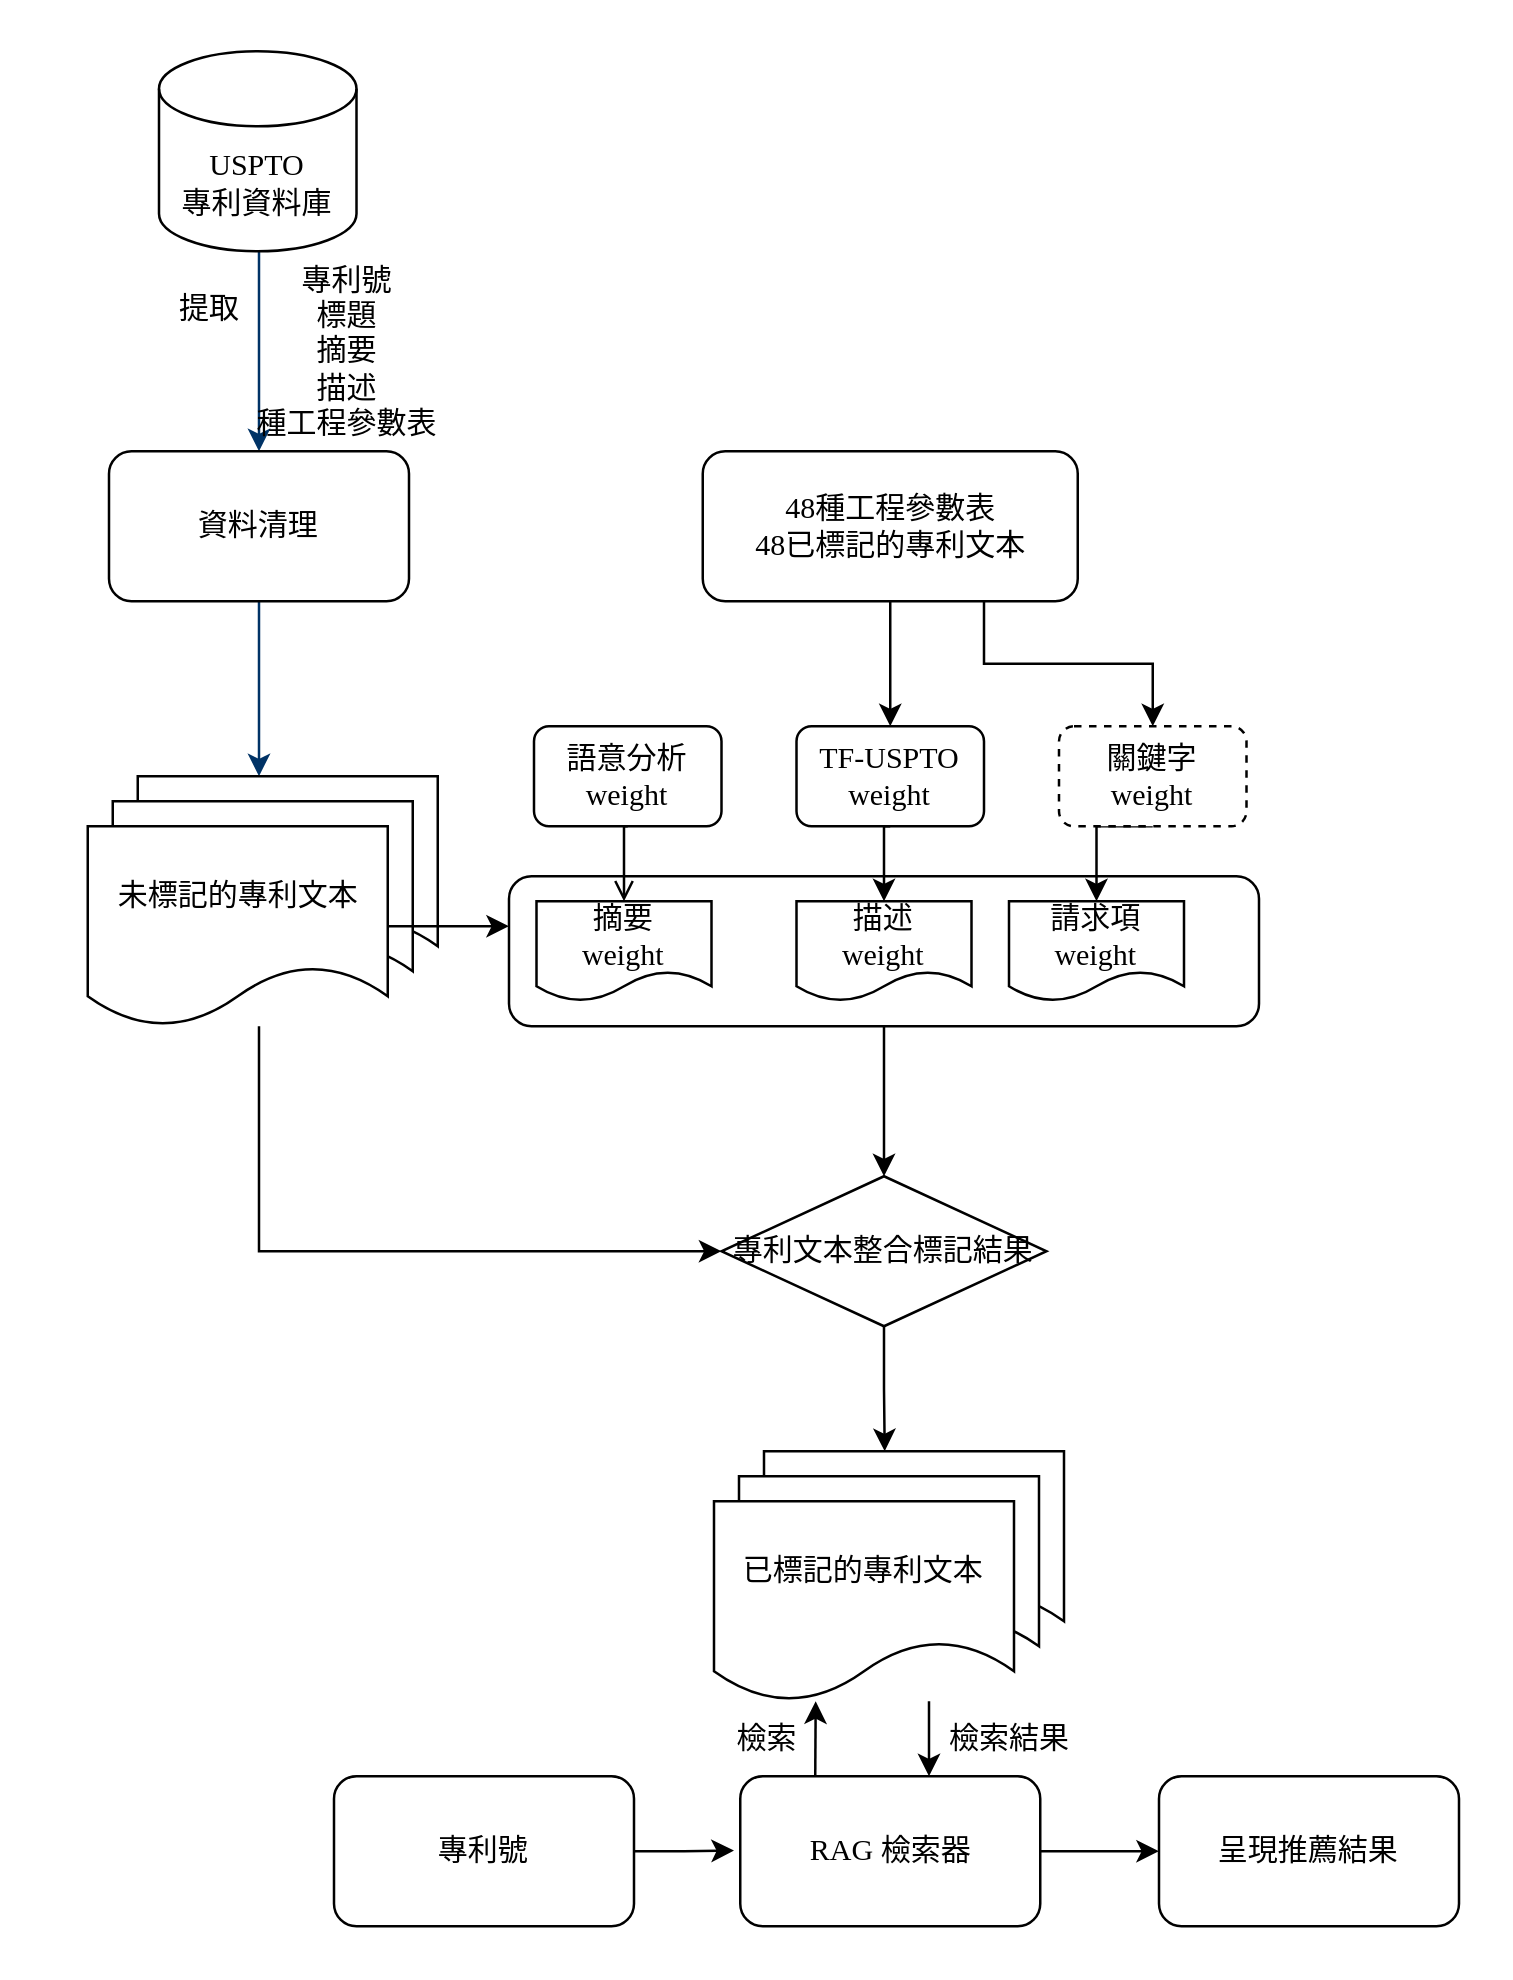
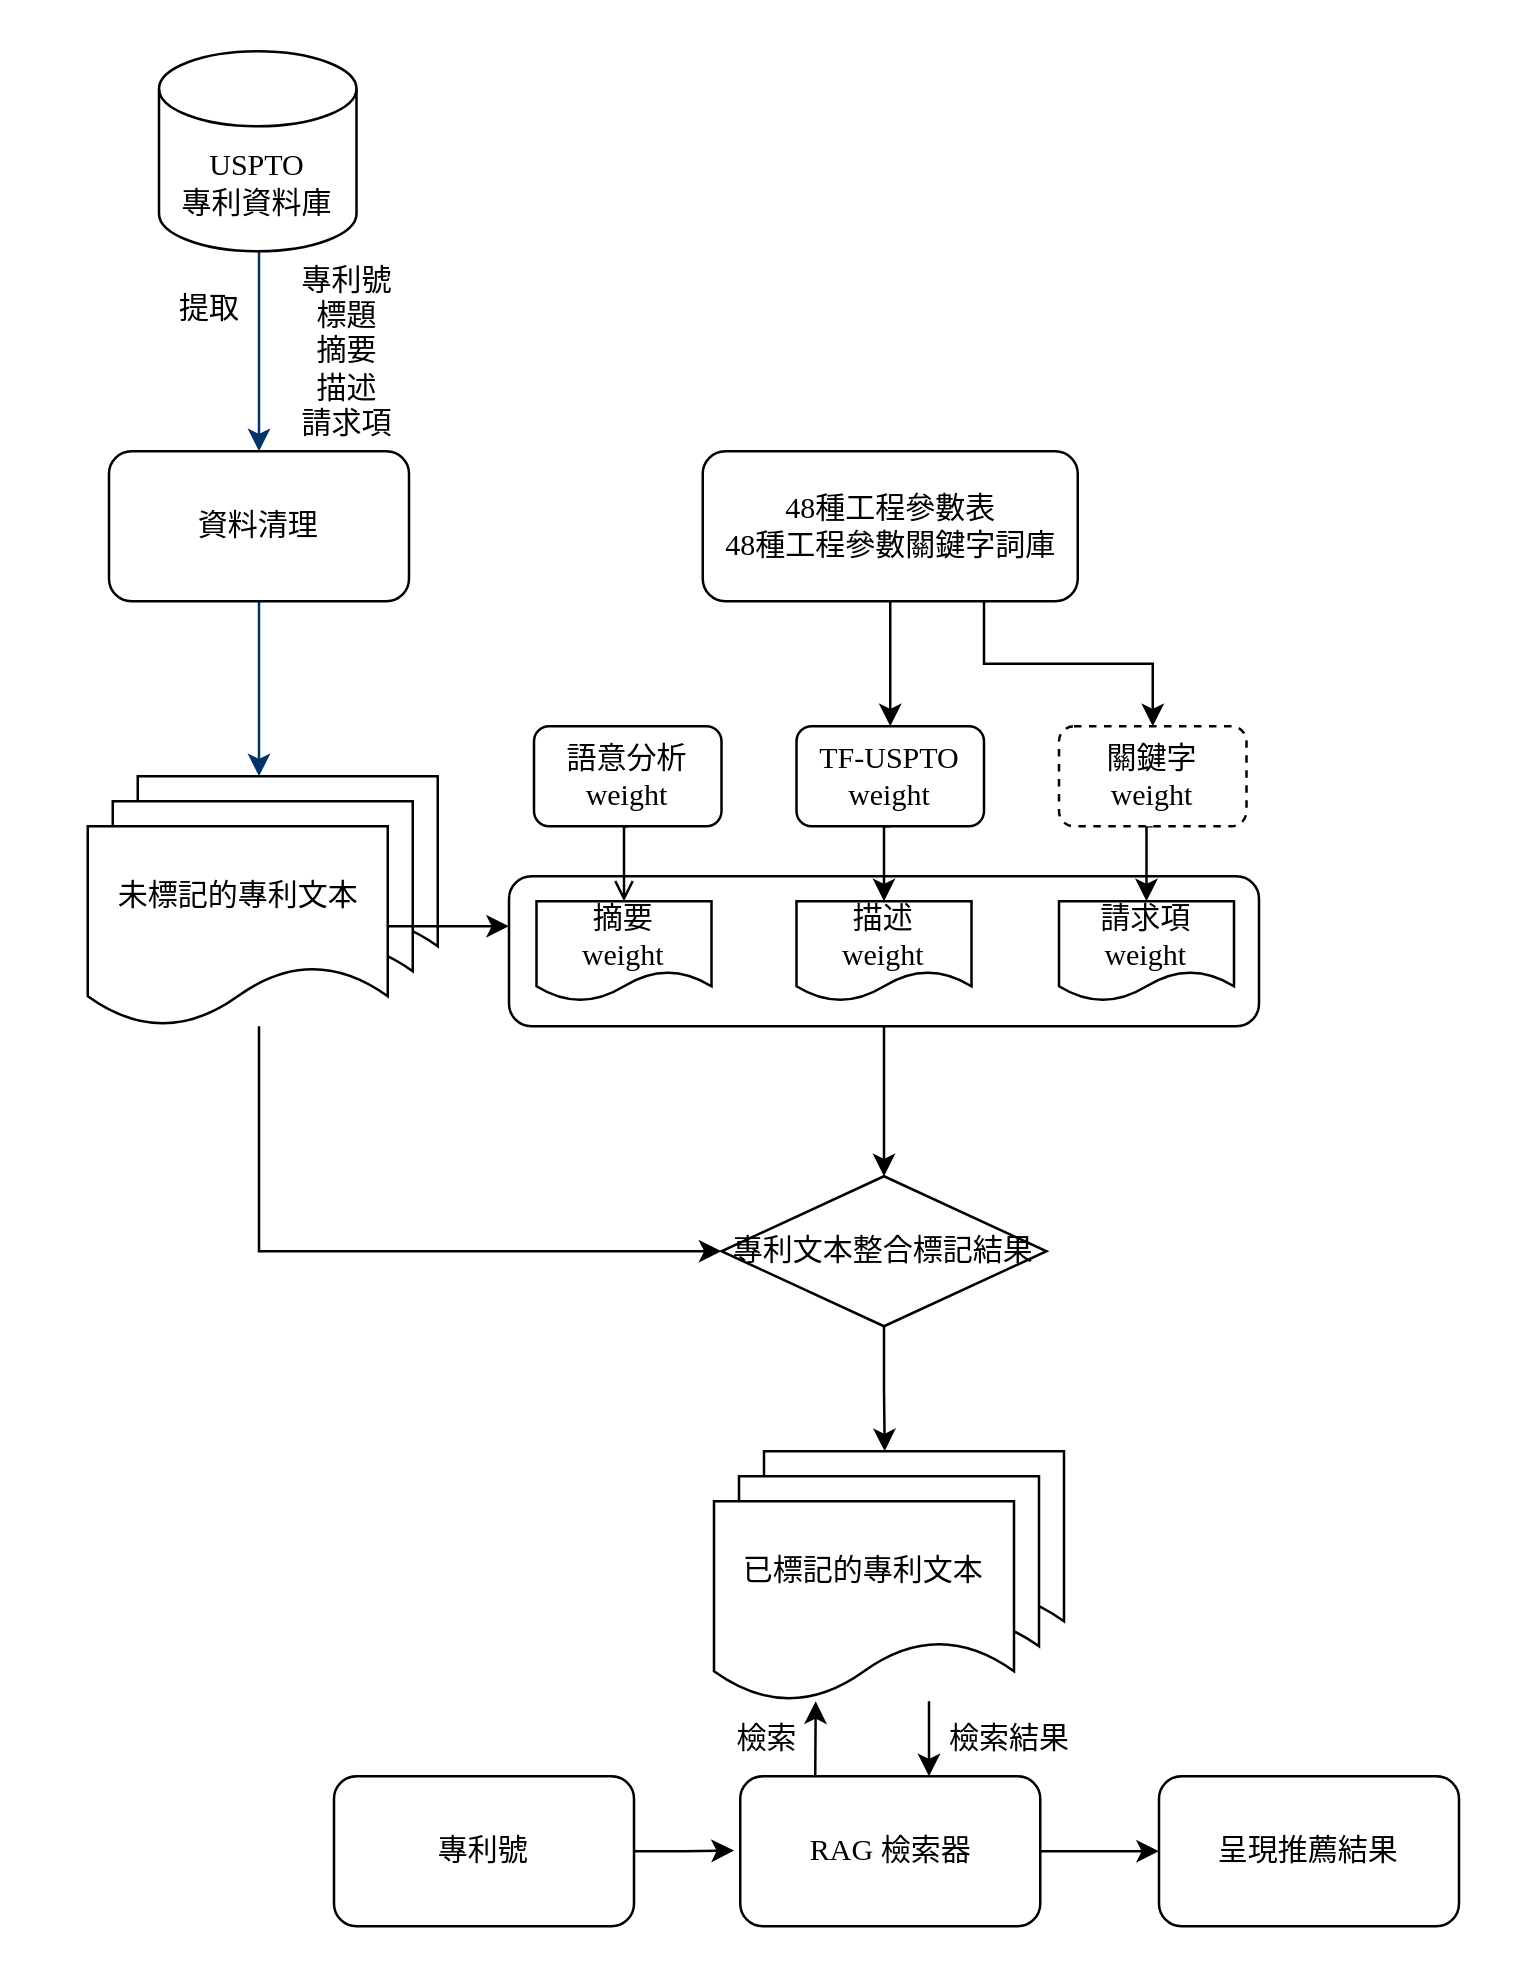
(348, 351) -> (348, 351)
(891, 526) -> (891, 526)
(1096, 951) -> (1146, 951)
